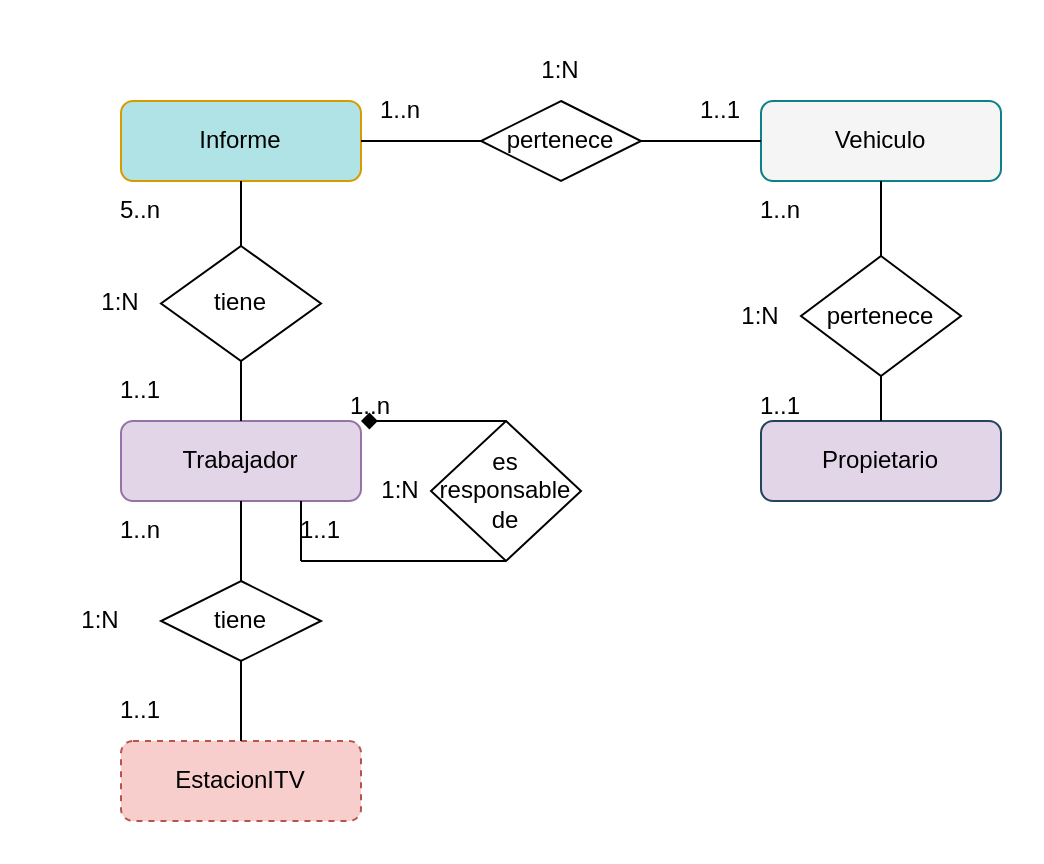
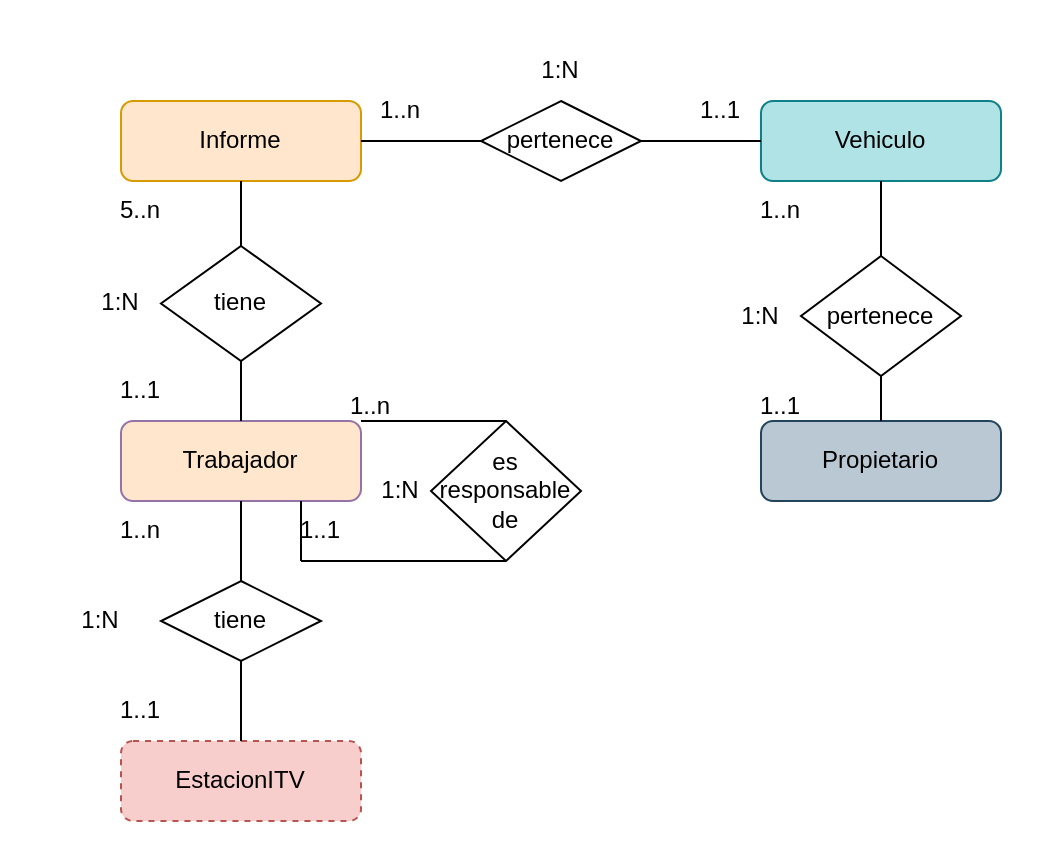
(241, 141) -> (241, 141)
(881, 141) -> (881, 141)
(377, 421) -> (369, 421)
(241, 461) -> (241, 461)
(881, 461) -> (881, 461)
